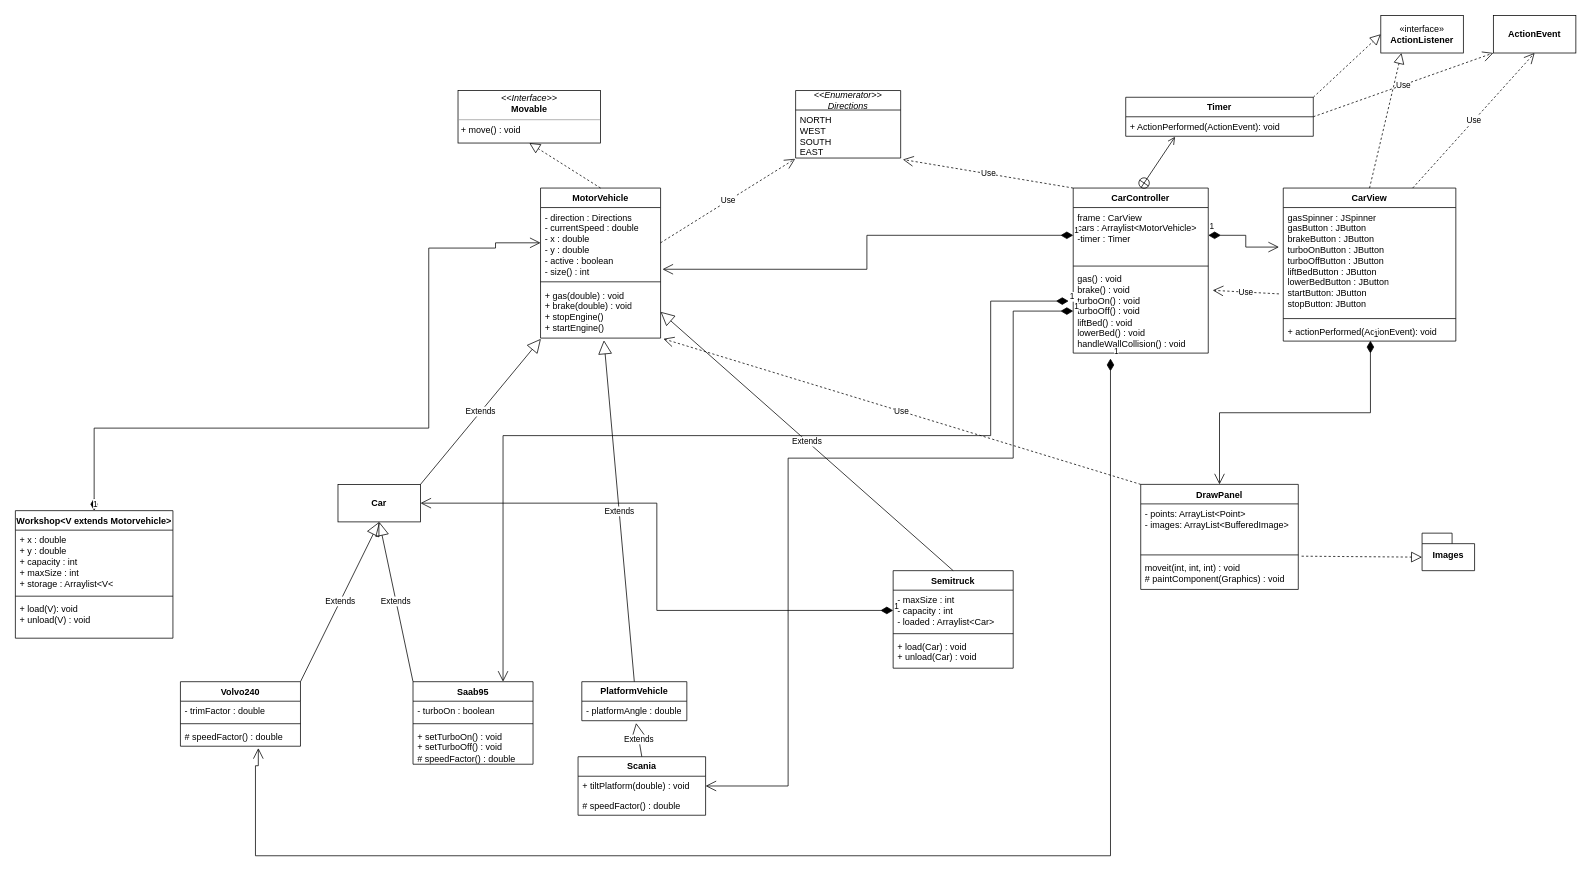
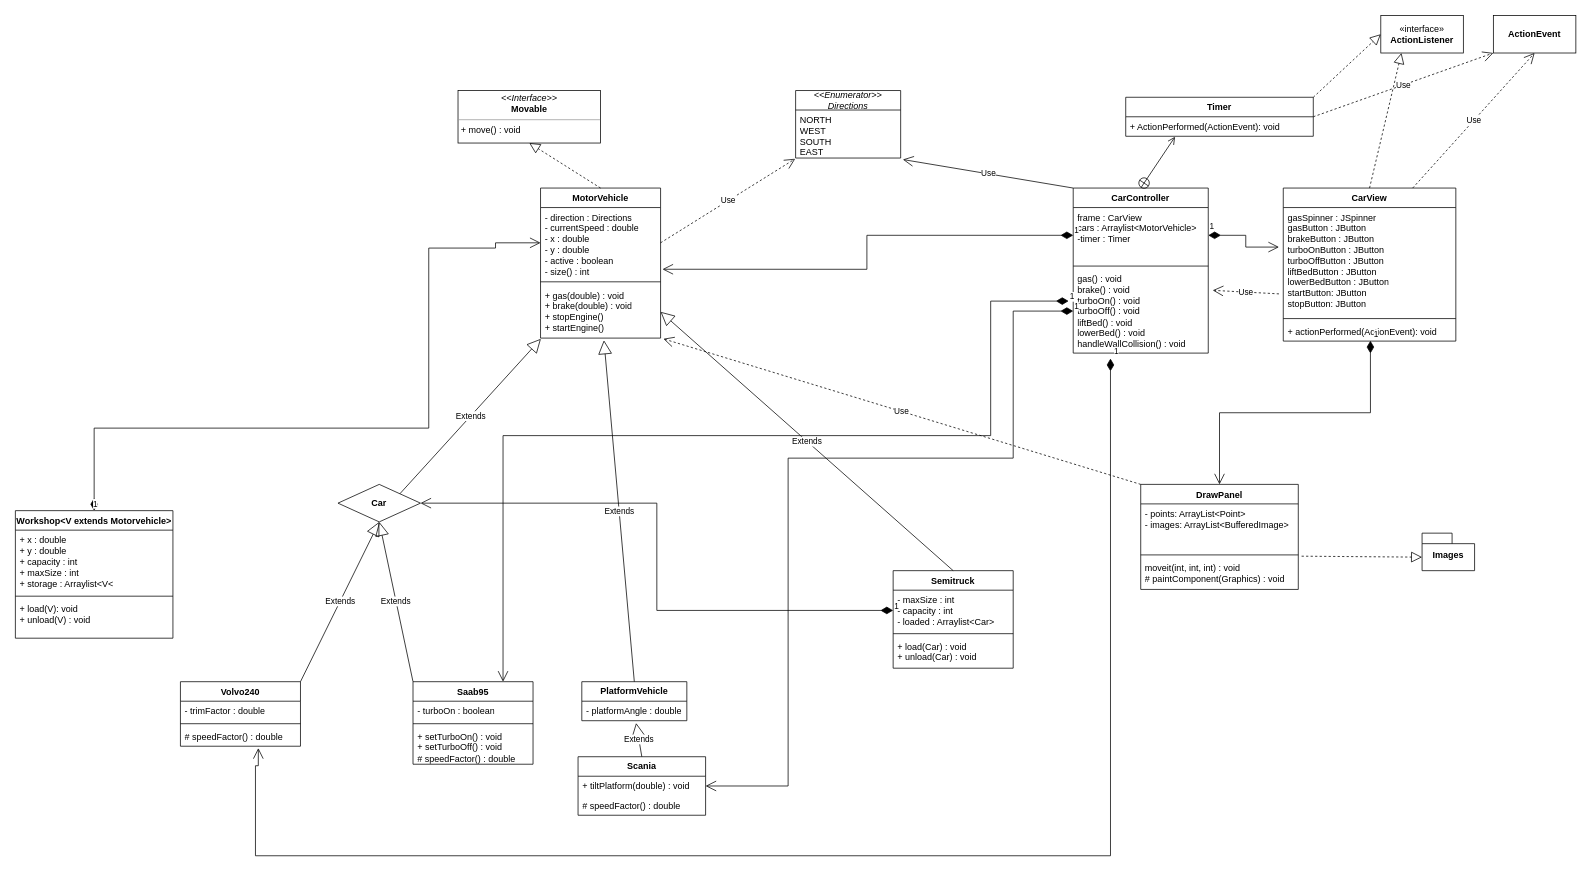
(1034, 181) -> (1034, 181)
(379, 503) -> (379, 503)
